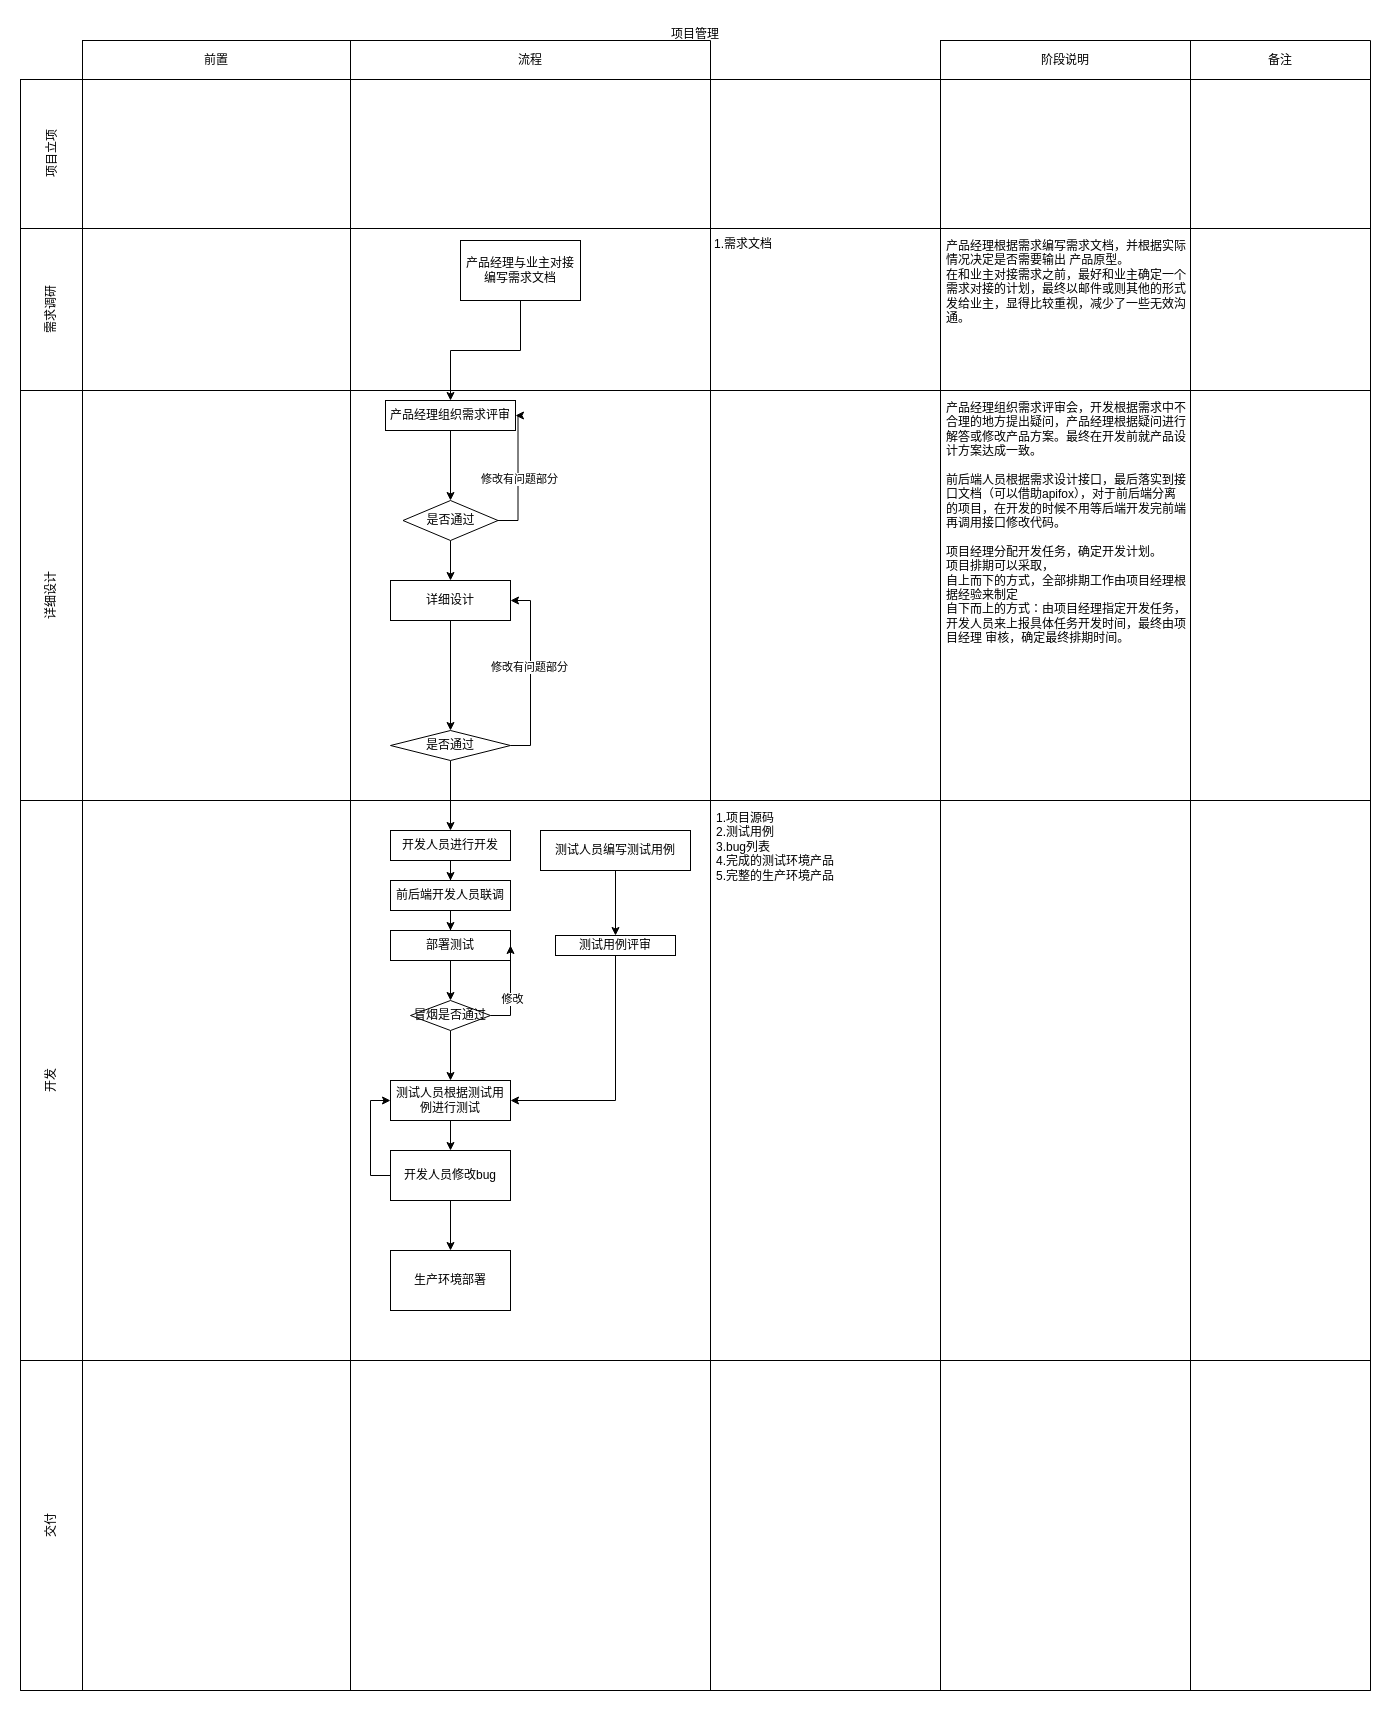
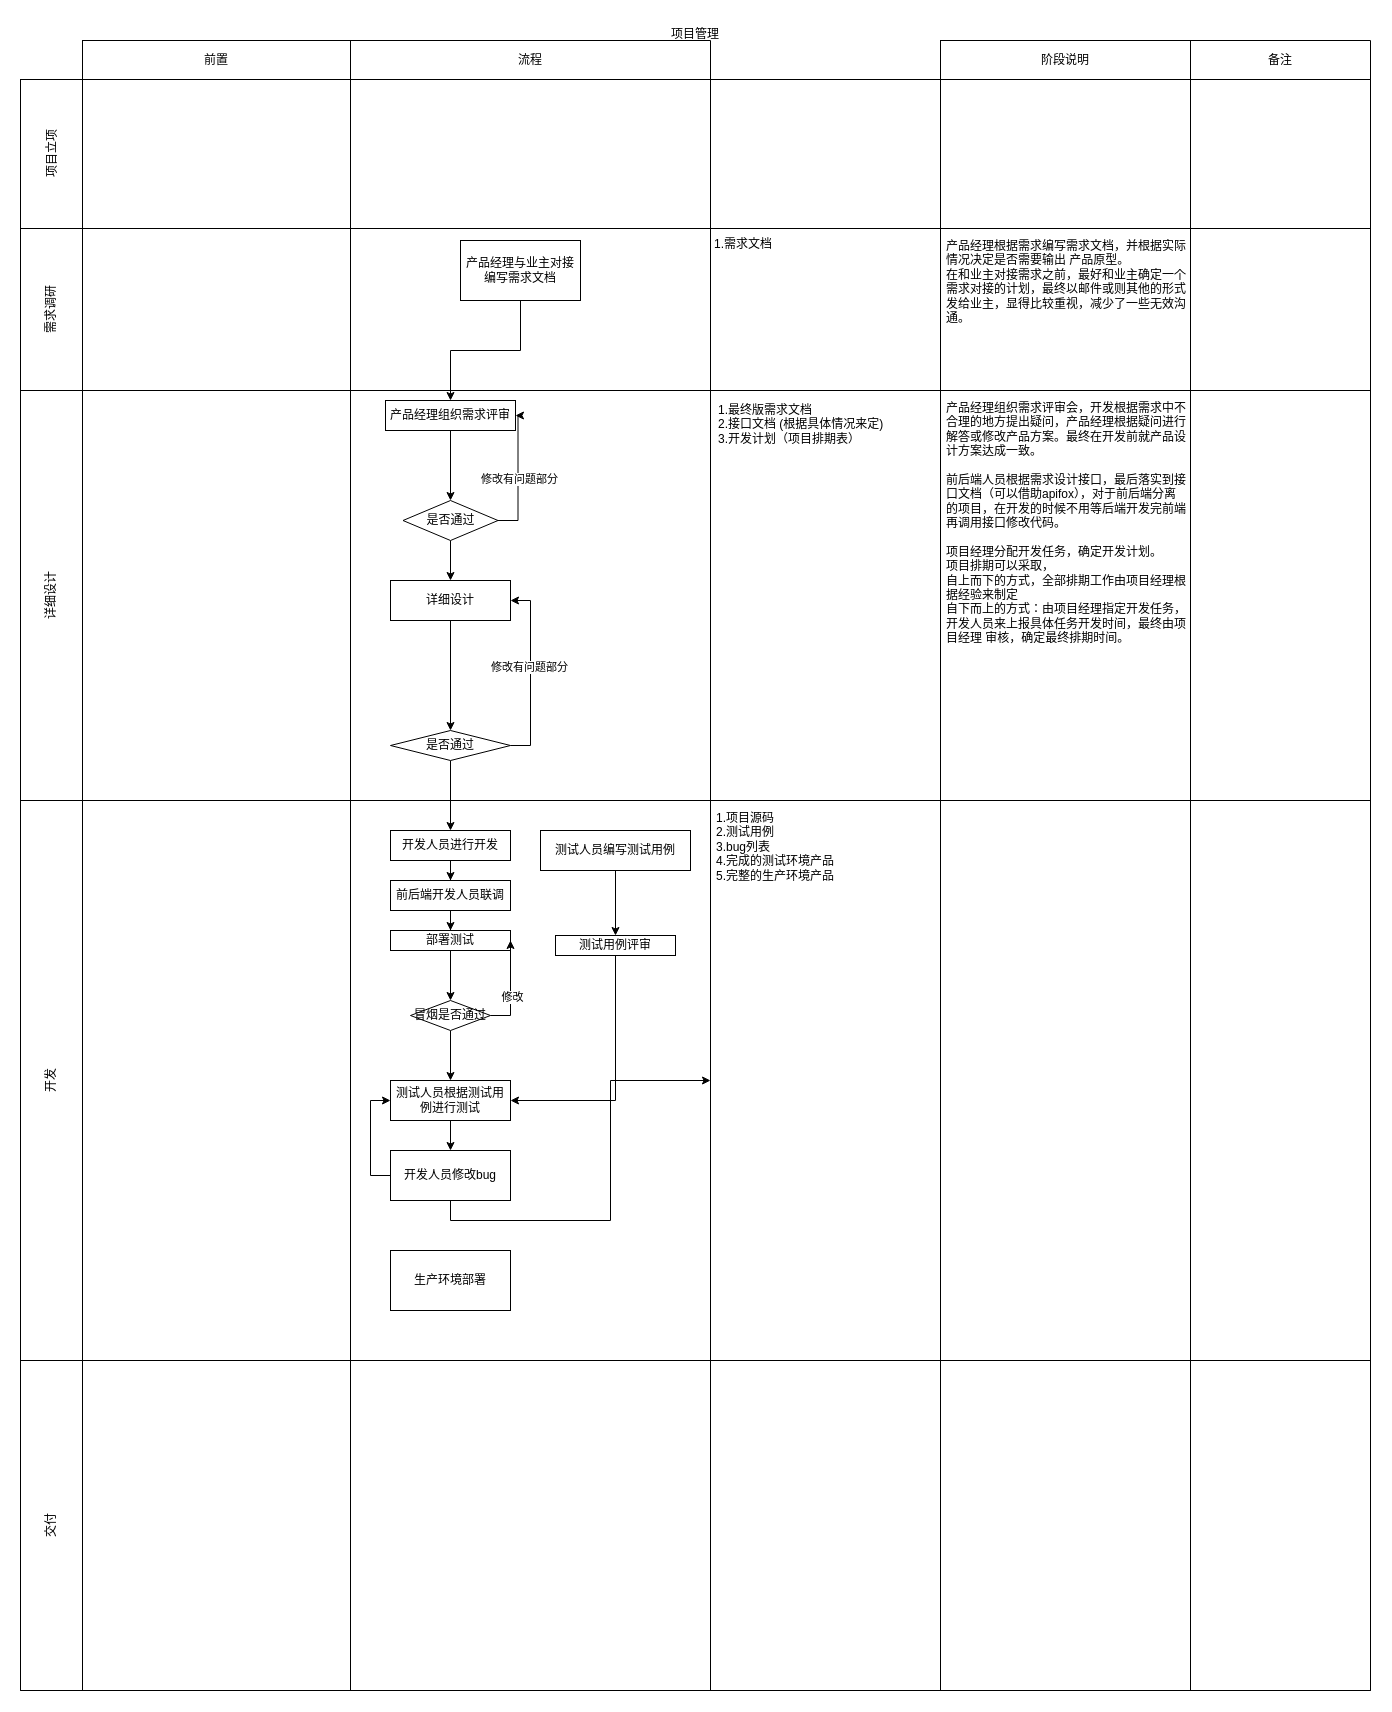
none -> (826, 596)
(451, 946) -> (451, 941)
(451, 1231) -> (611, 1186)
